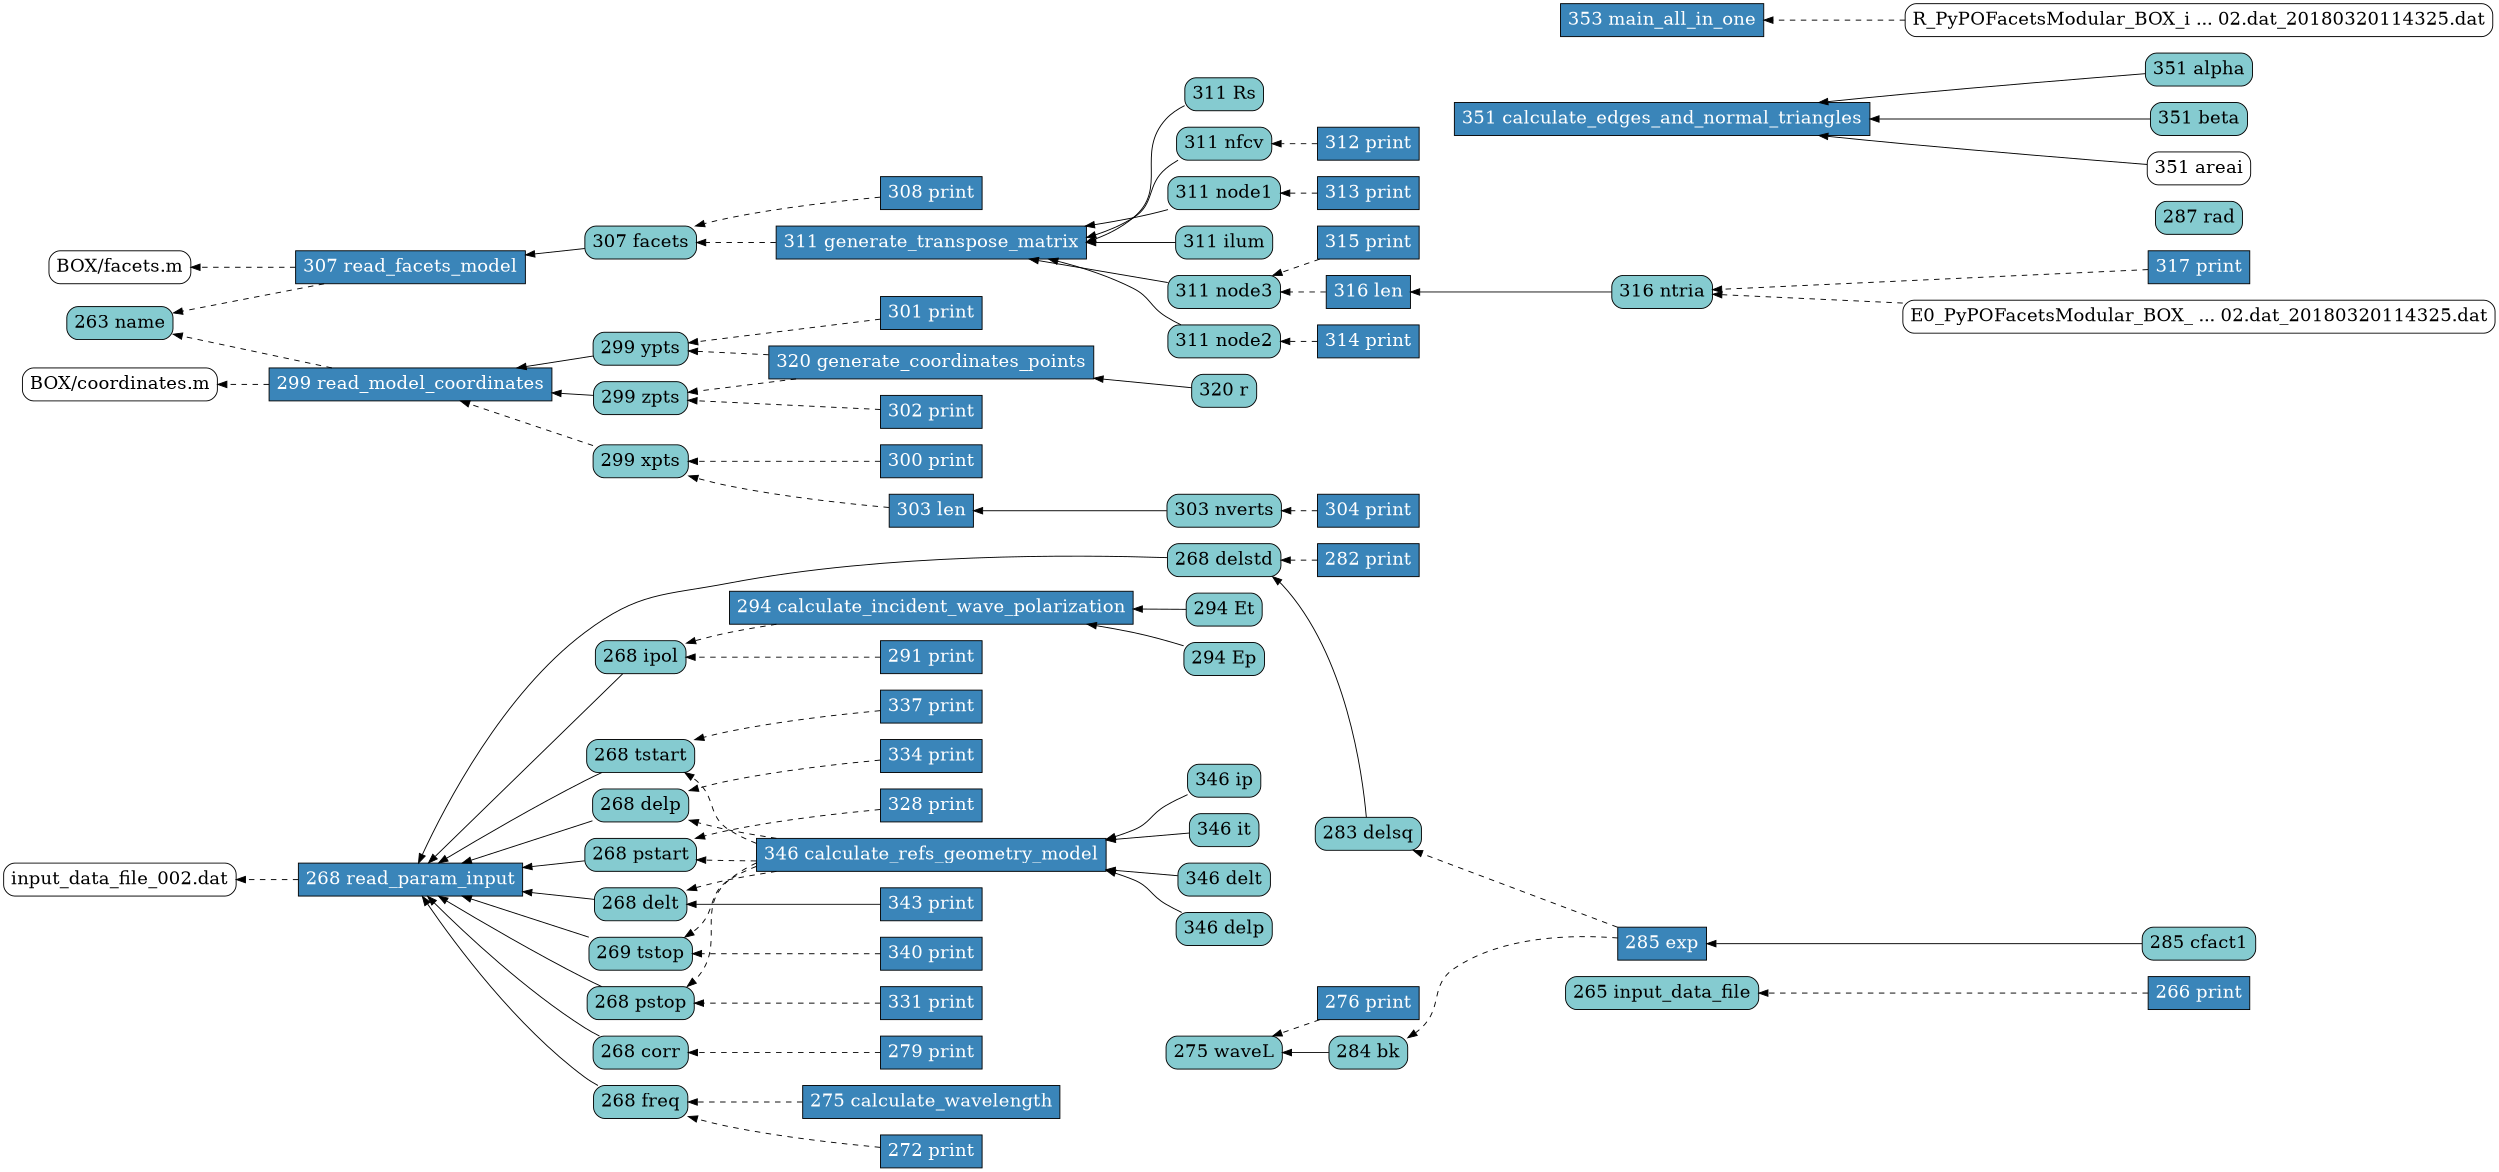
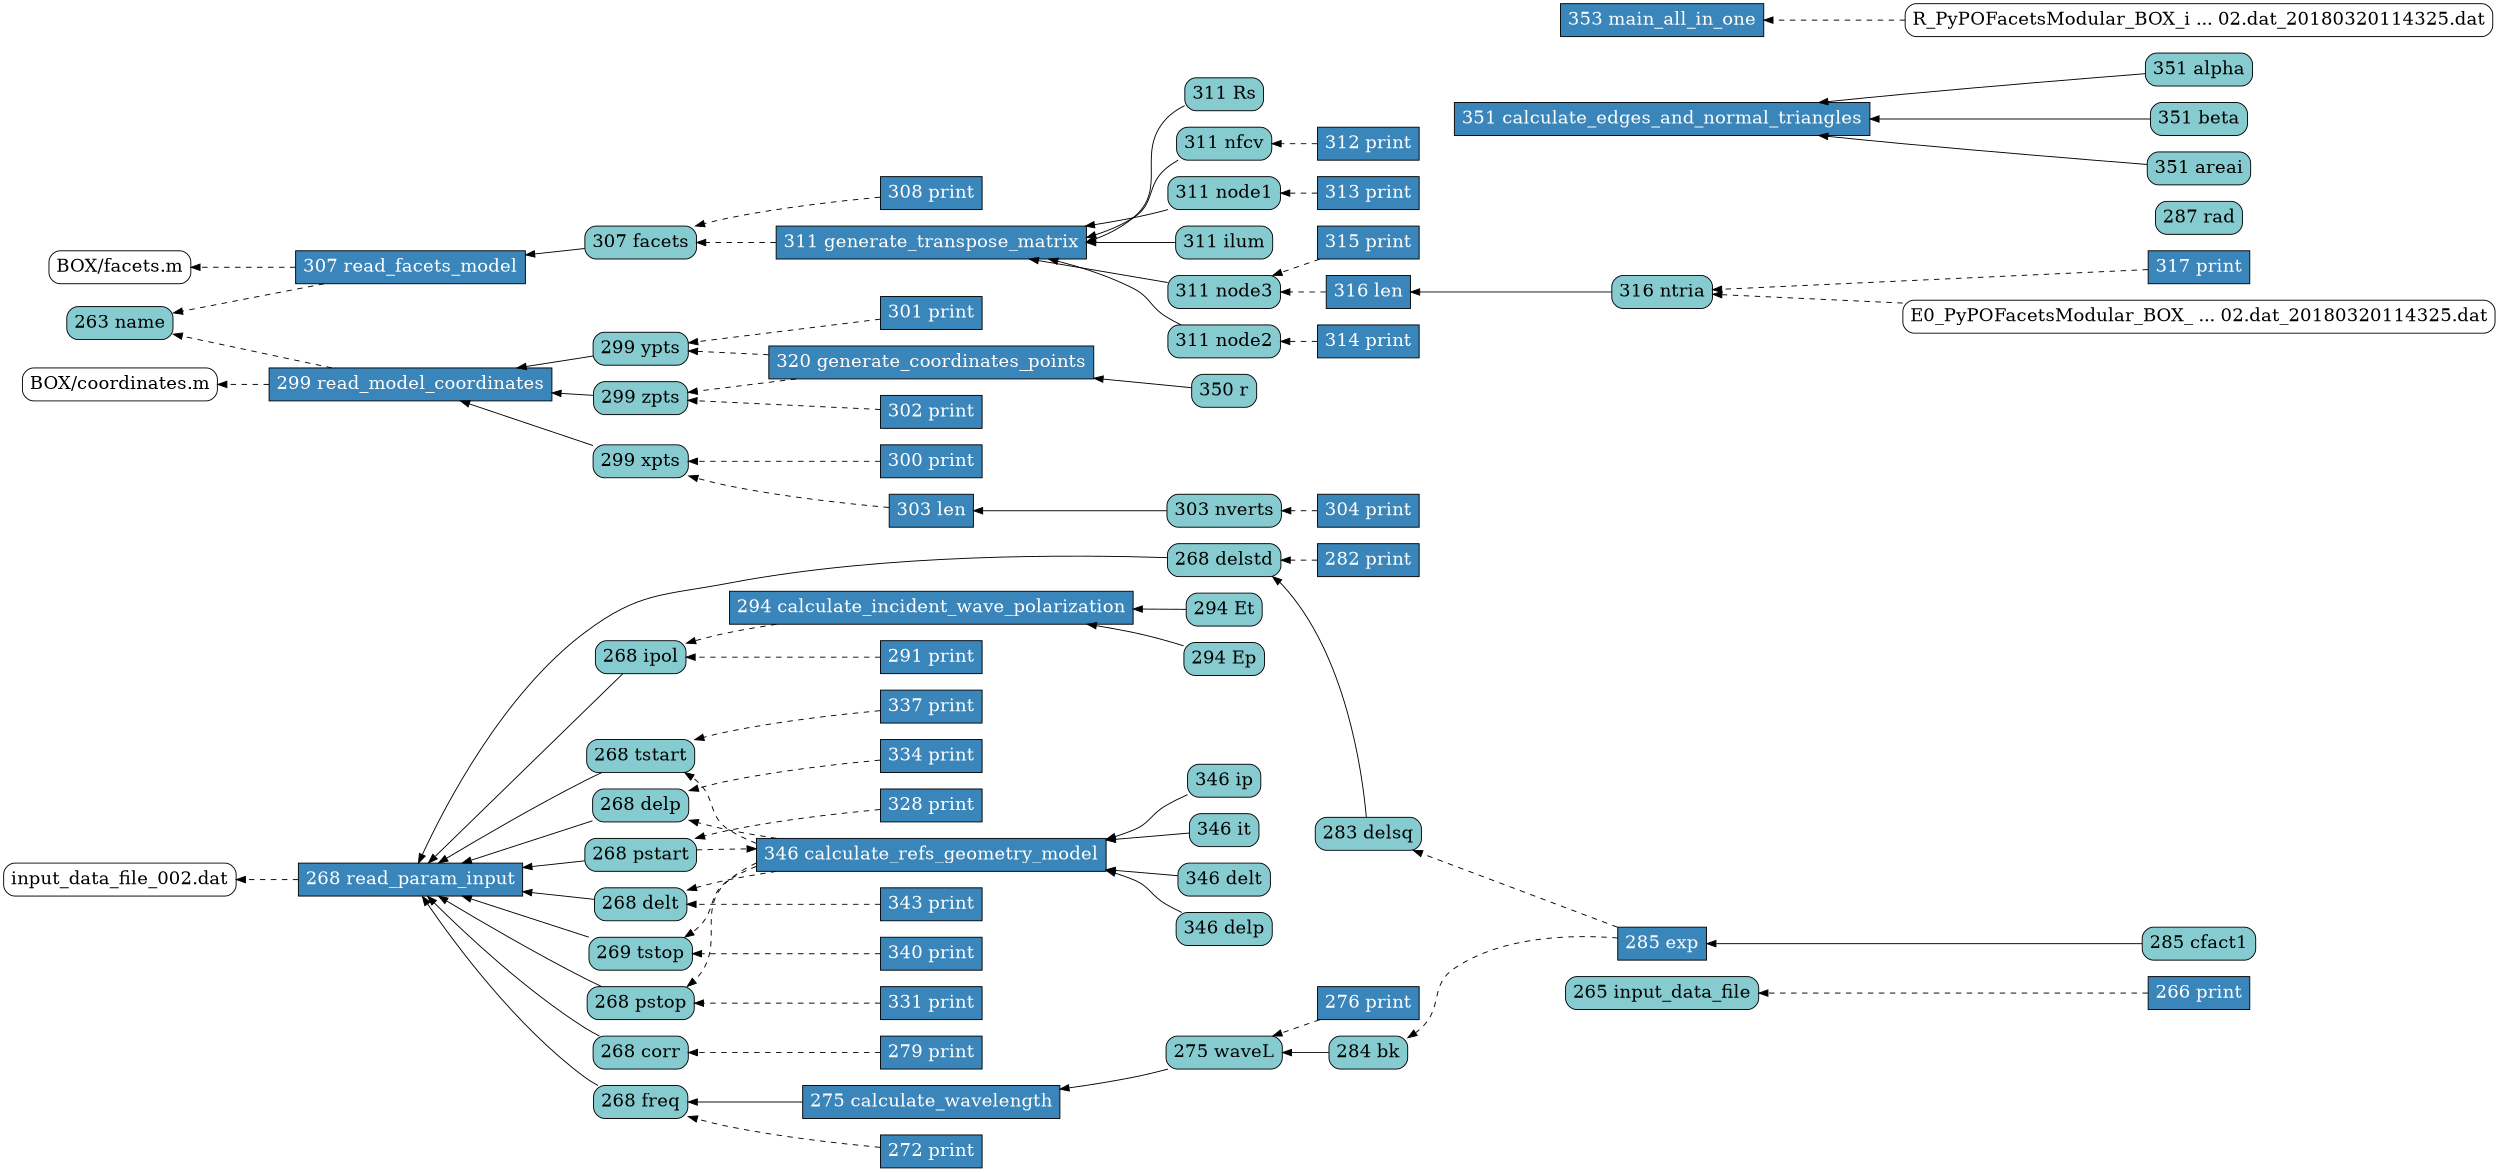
(2199, 168) -> (2199, 168)
(1224, 391) -> (1224, 391)
(531, 425) -> (531, 425)
(731, 861) -> (722, 849)
(788, 904) -> (788, 904)
none -> (1119, 1080)
(750, 1102) -> (750, 1102)
